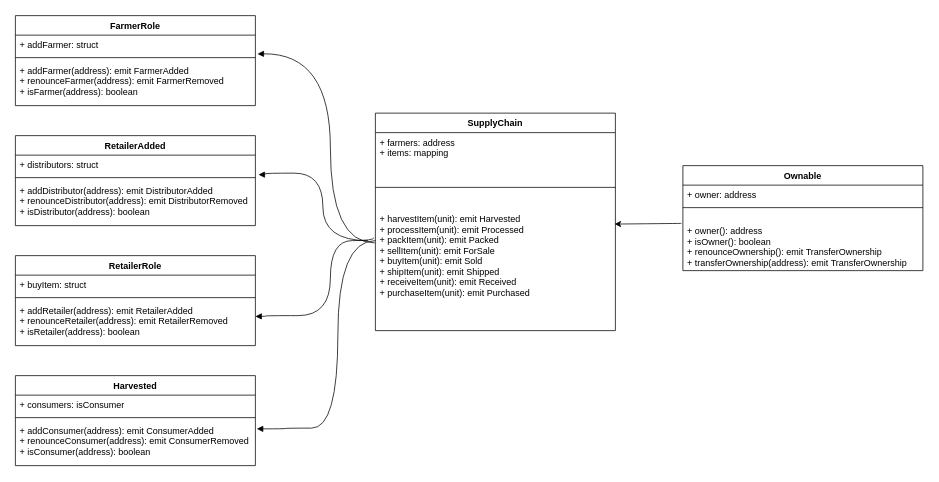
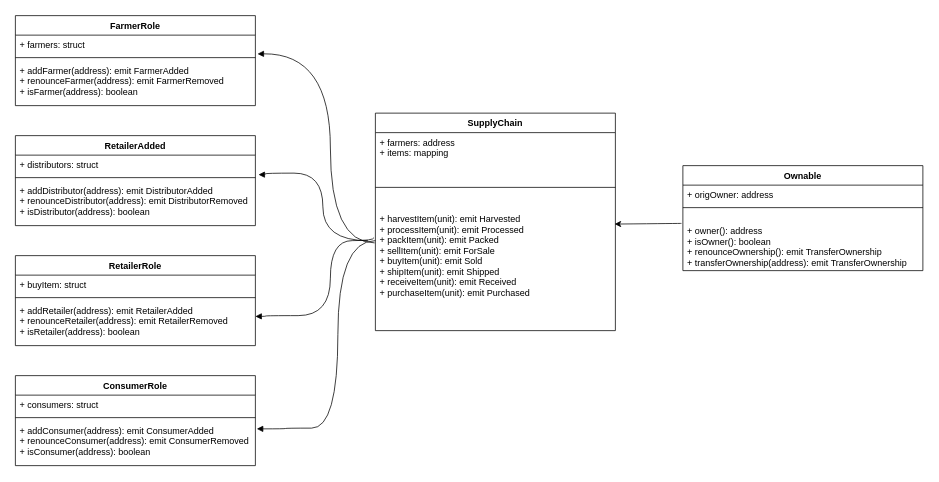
(64, 45) -> (59, 45)
(724, 195) -> (733, 195)
(135, 386) -> (135, 386)
(73, 405) -> (64, 405)
